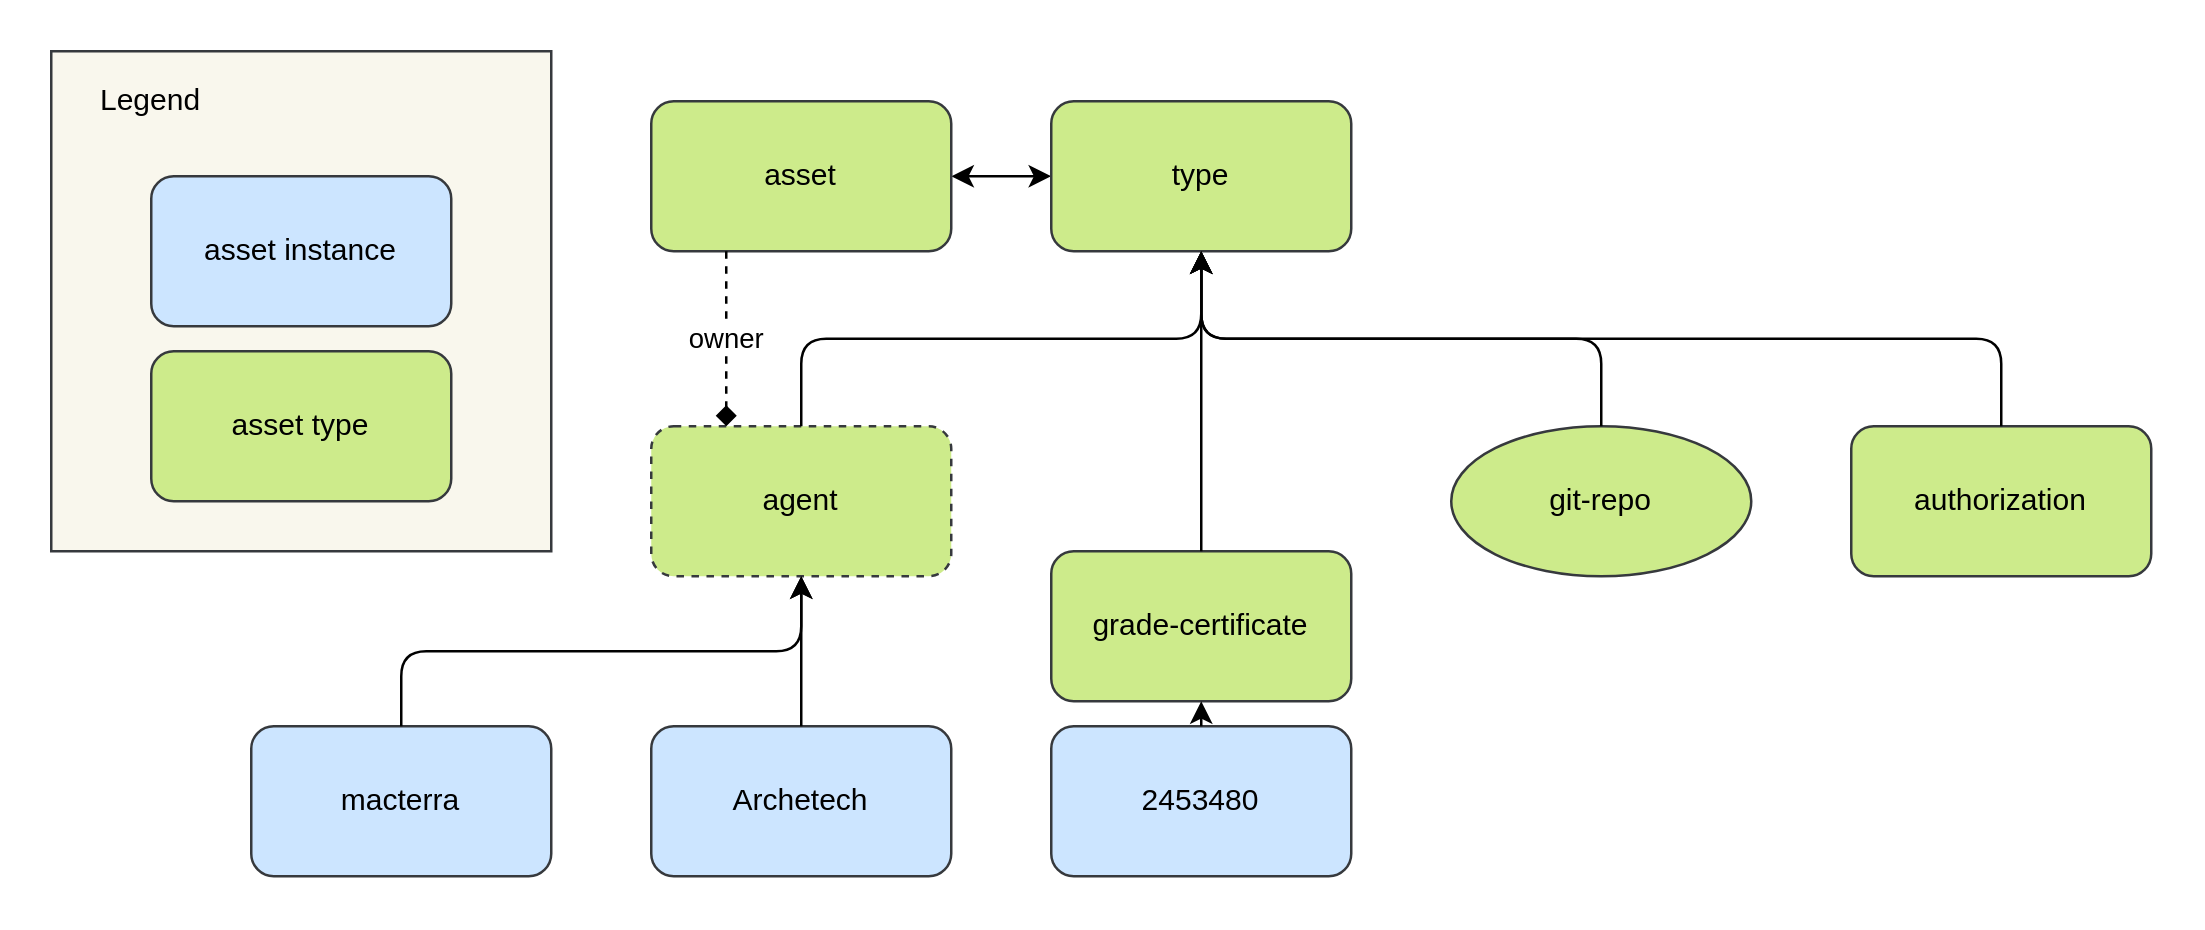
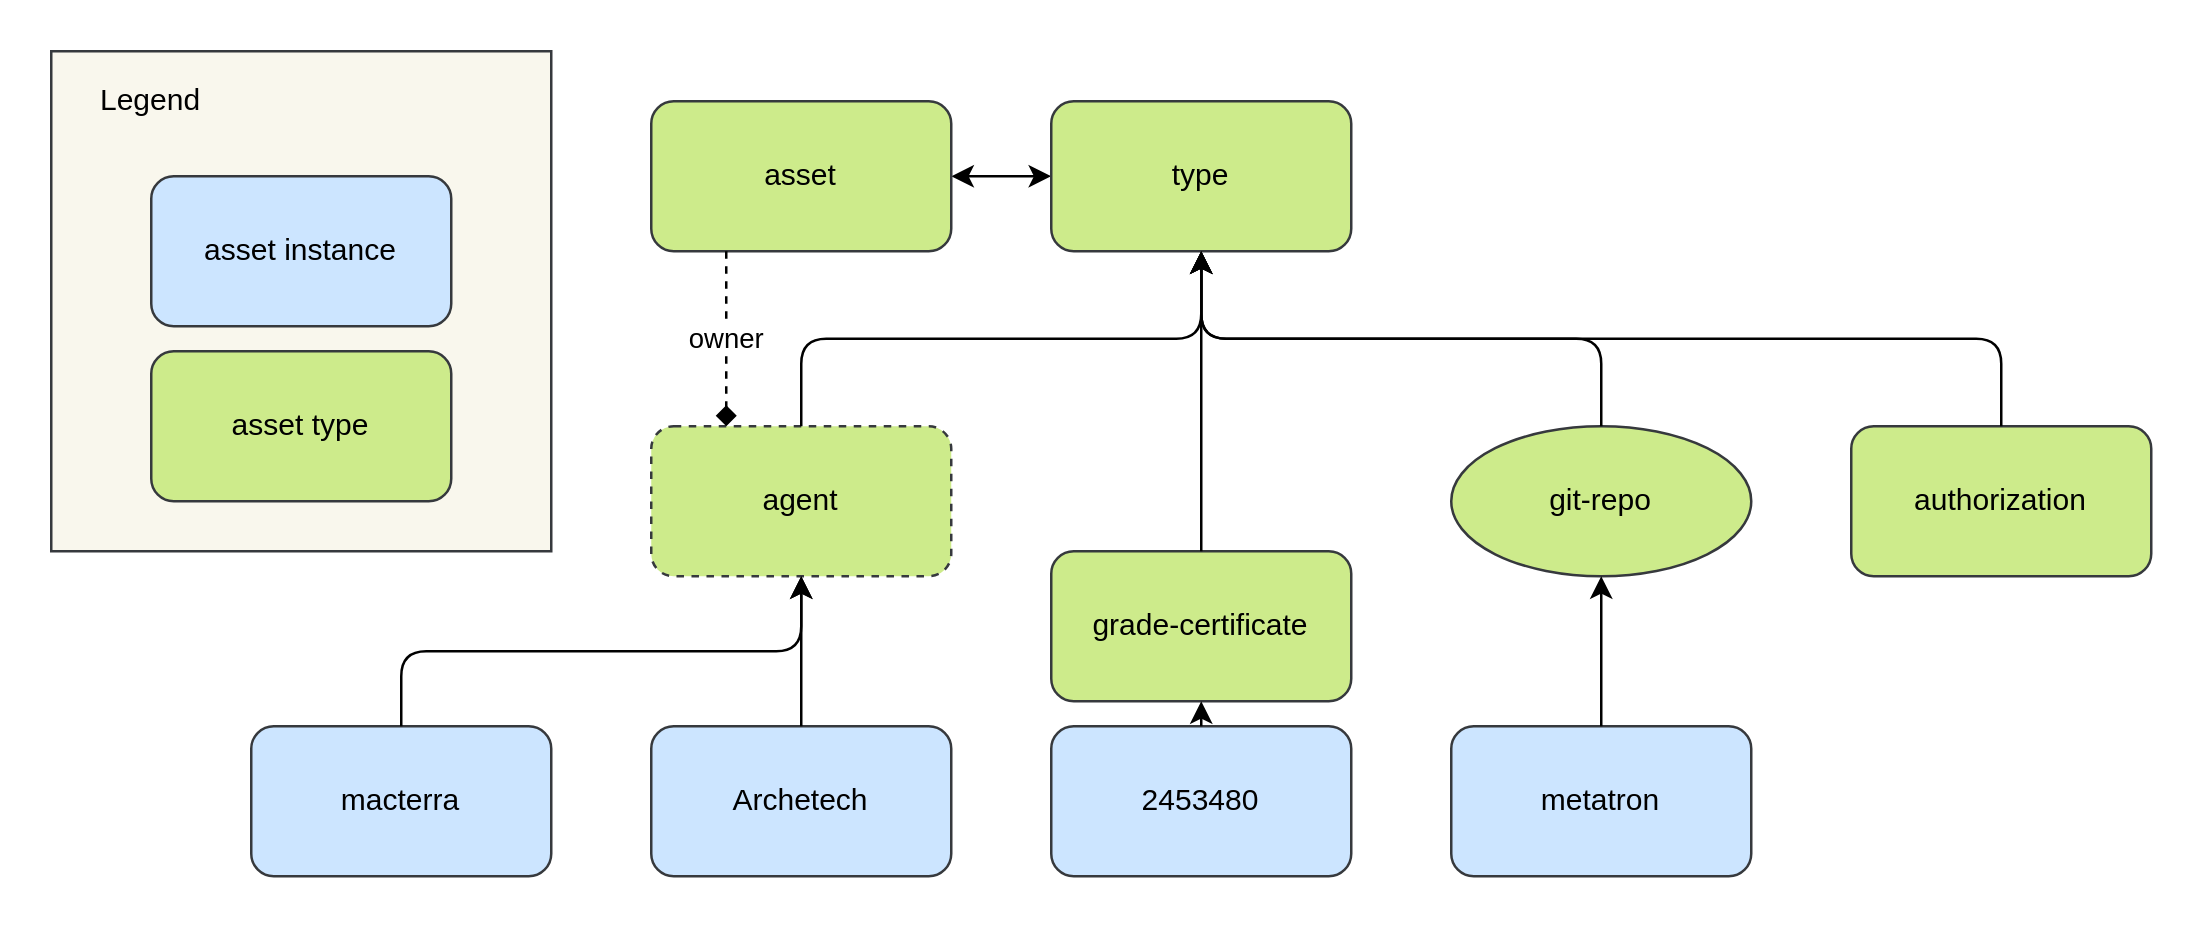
none -> (1601, 659)
none -> (1601, 801)
